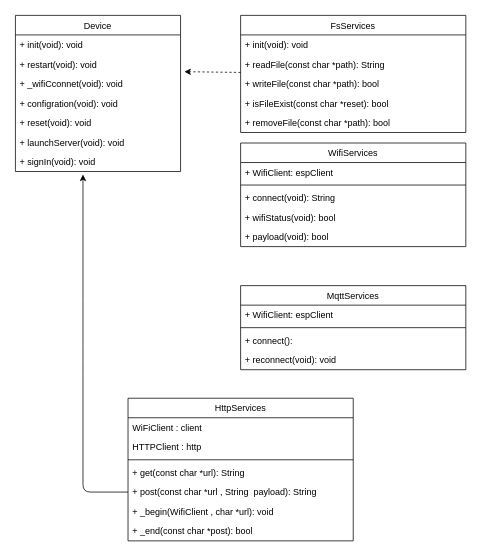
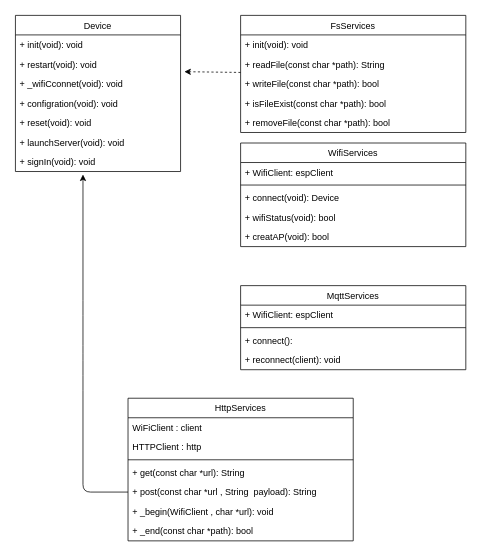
(329, 104) -> (326, 104)
(297, 198) -> (297, 198)
(290, 237) -> (292, 237)
(297, 360) -> (300, 360)
(201, 531) -> (201, 531)
